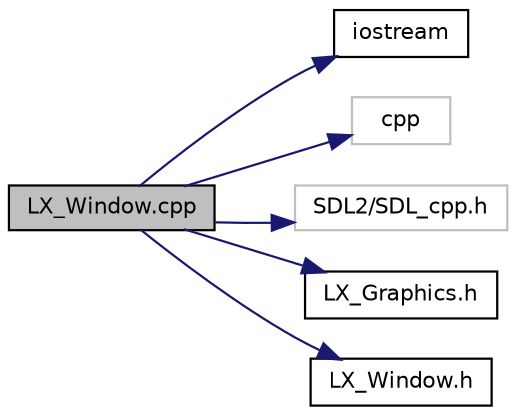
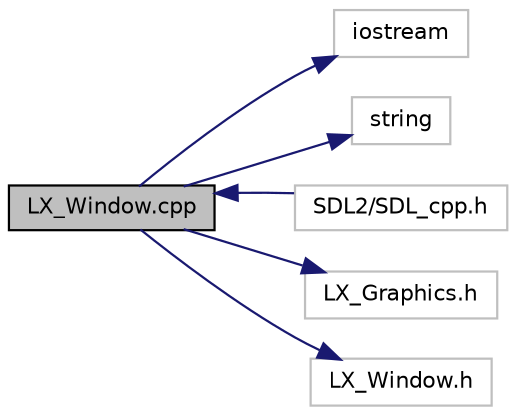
(401, 34) -> (401, 34)
(401, 121) -> (401, 121)
(243, 223) -> (266, 193)
(401, 295) -> (401, 295)
(401, 382) -> (401, 382)
